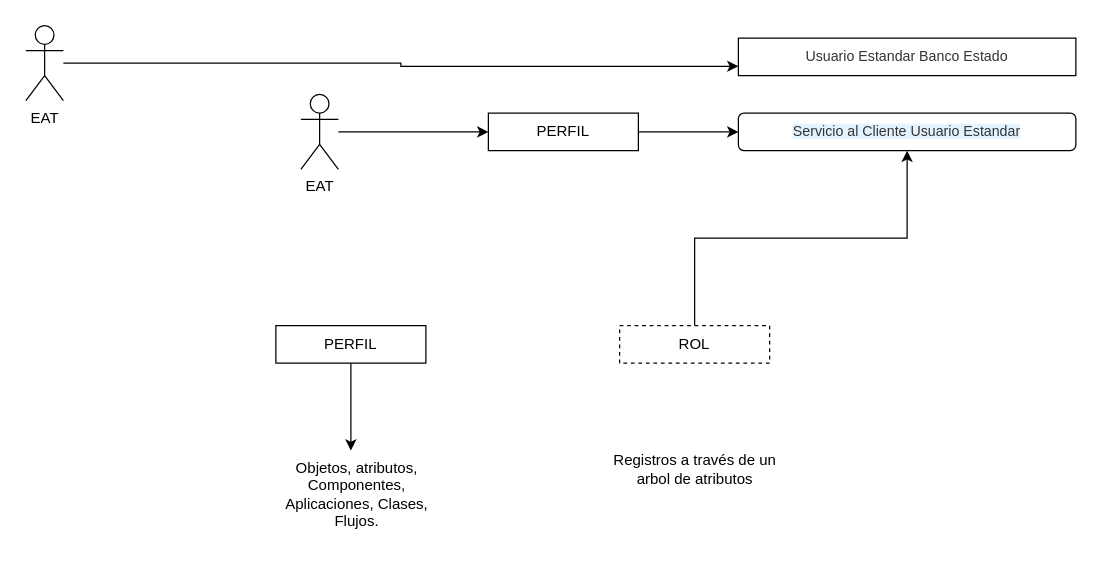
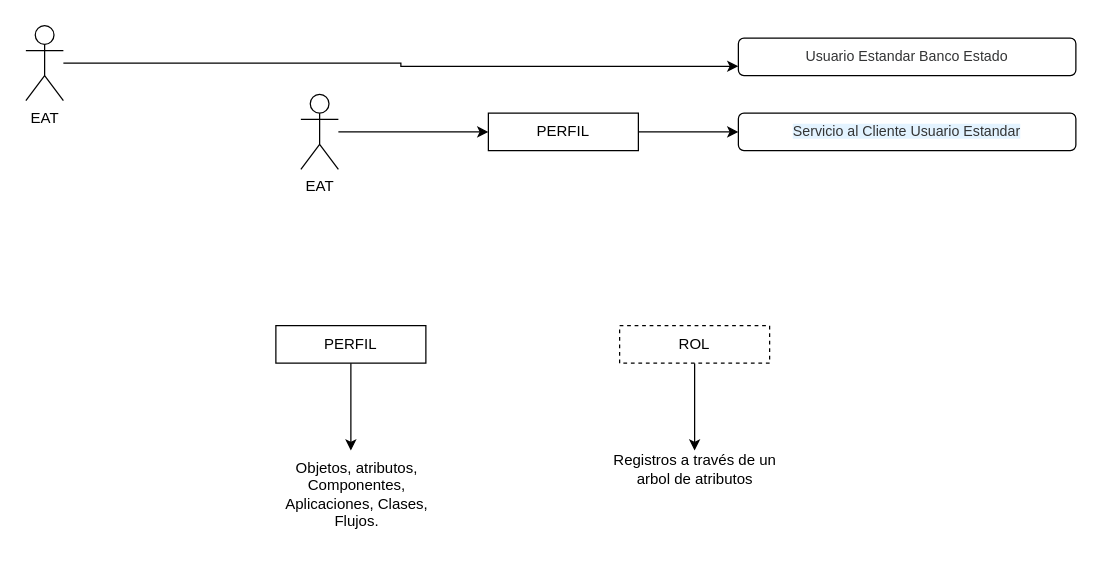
(907, 57) -> (907, 57)
(797, 238) -> (694, 402)
